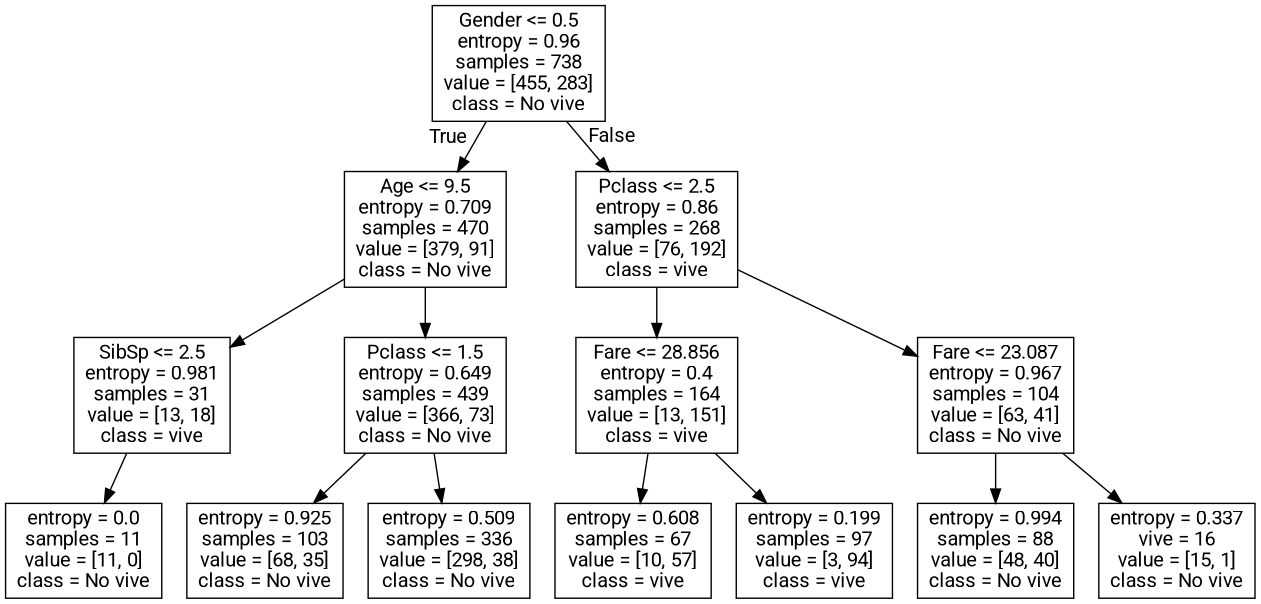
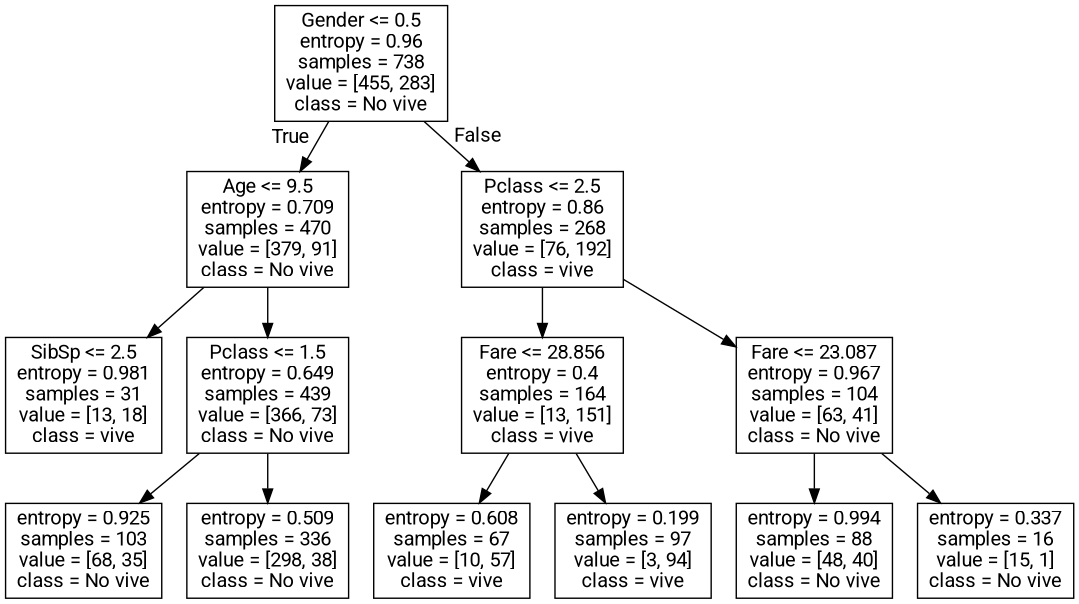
(84, 551) -> none
(1177, 551) -> (996, 551)
